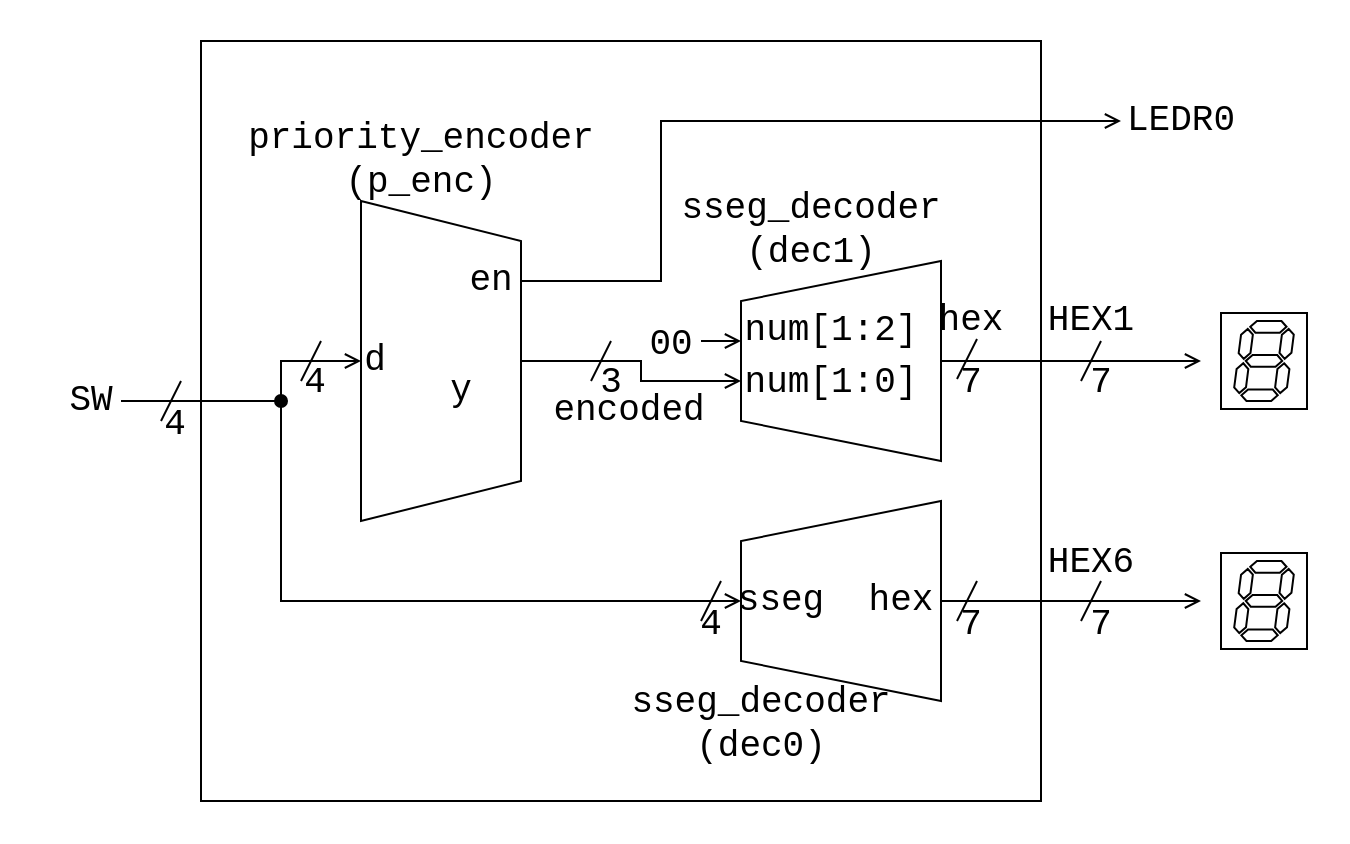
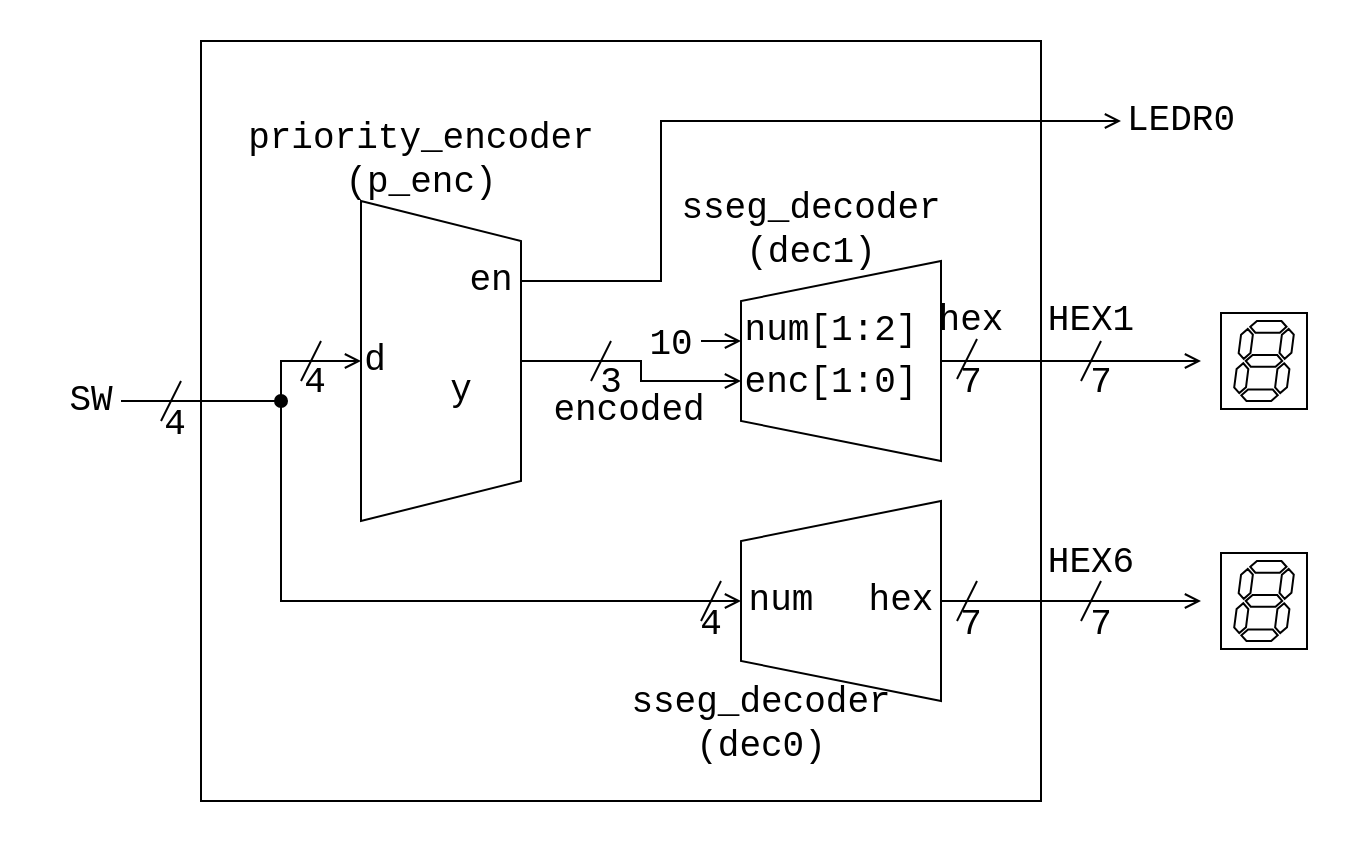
(672, 345) -> (672, 345)
(832, 383) -> (832, 383)
(782, 601) -> (782, 601)
